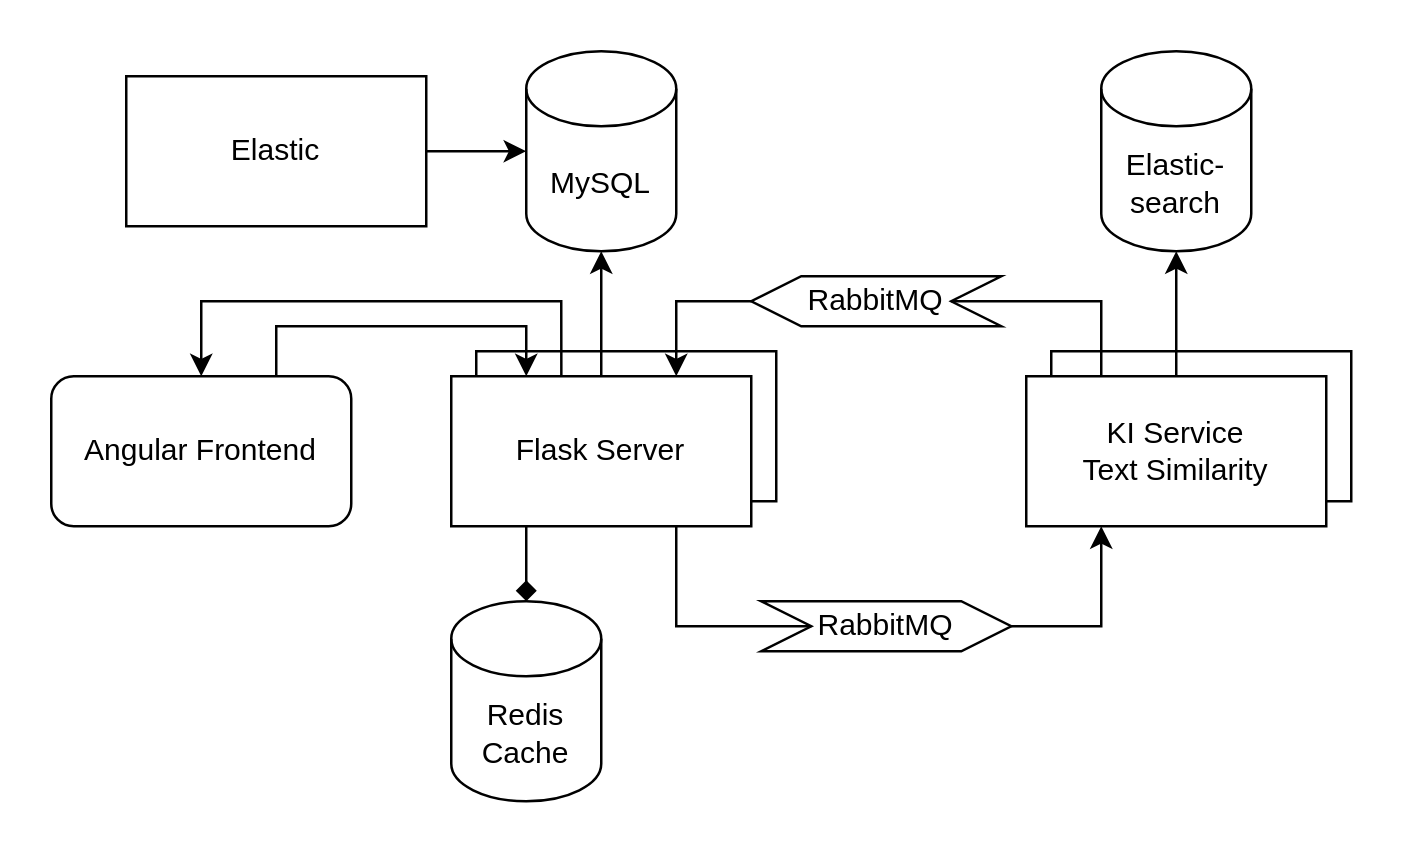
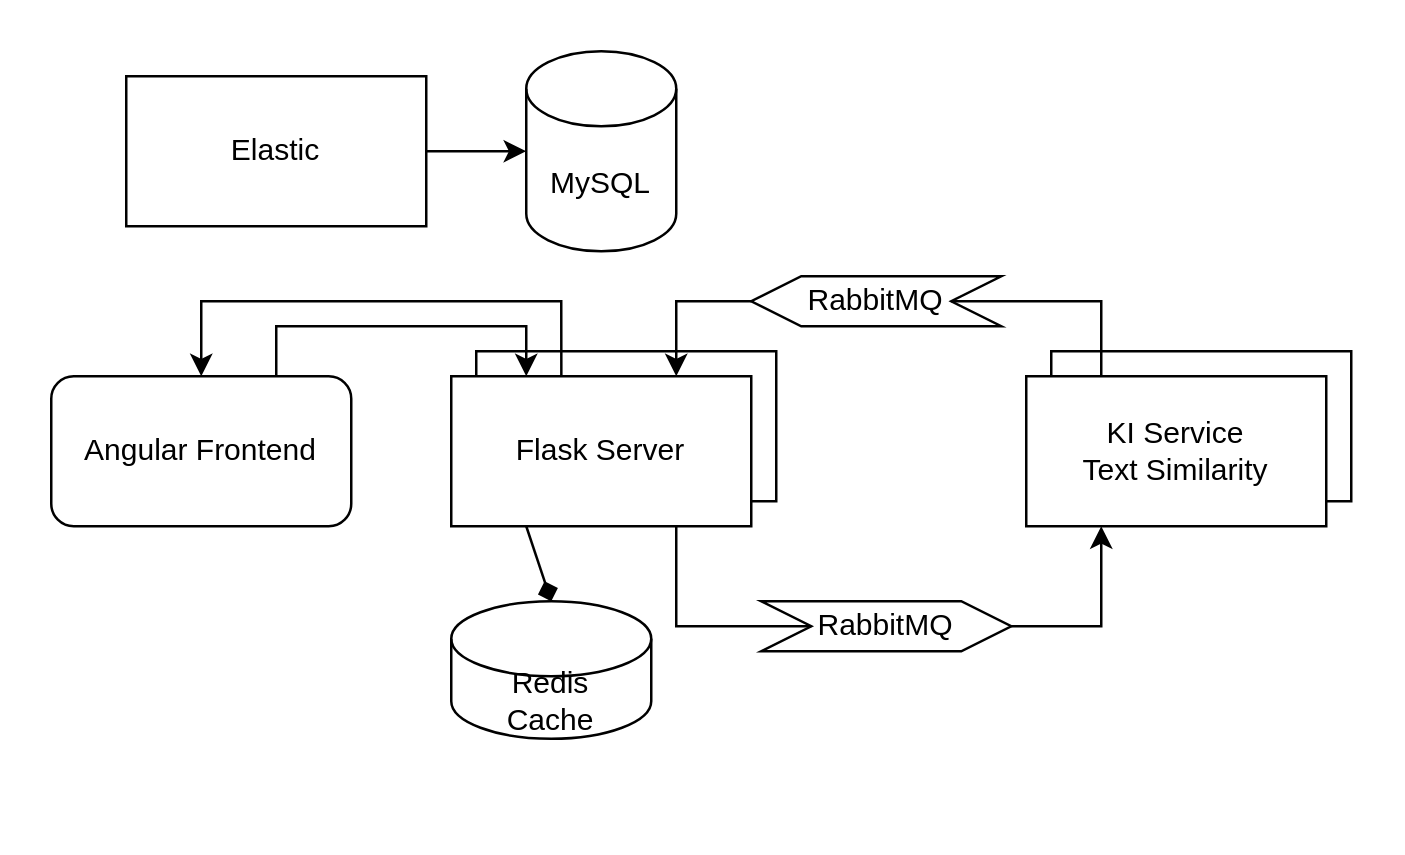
(1176, 151) -> none
(601, 322) -> none
(1176, 322) -> none
(526, 701) -> (551, 670)
